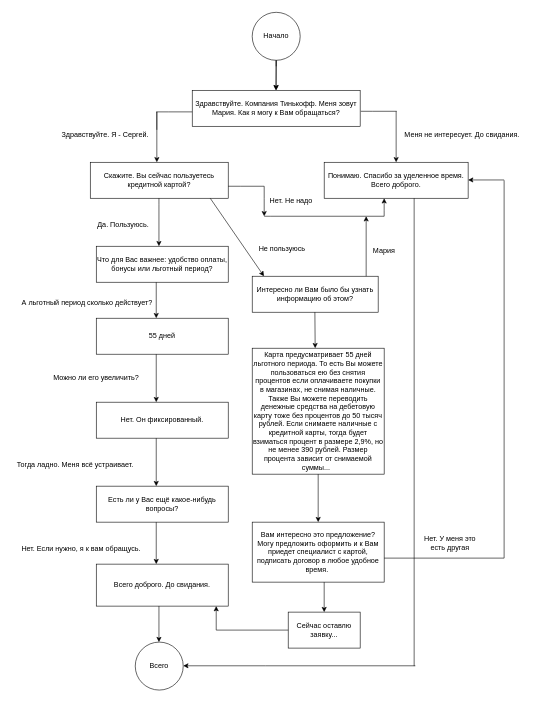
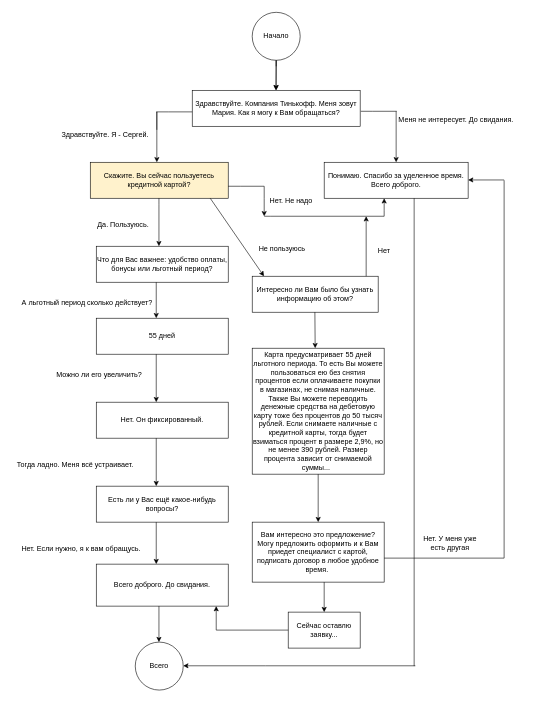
(462, 135) -> (456, 120)
(159, 180) -> (159, 180)
(384, 251) -> (384, 251)
(96, 378) -> (99, 375)
(450, 543) -> (450, 543)
